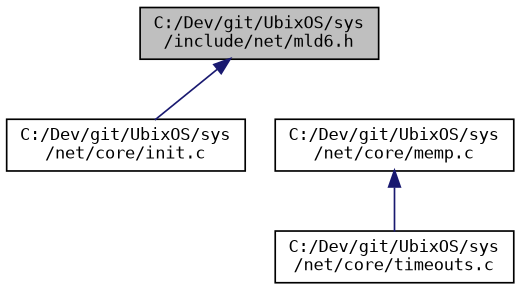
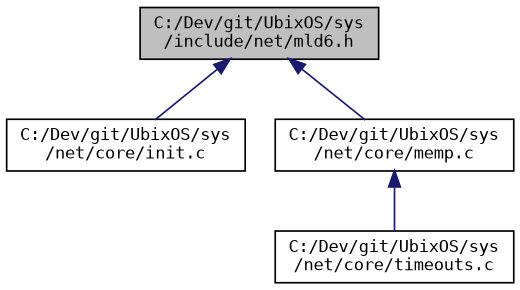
none -> (334, 95)
